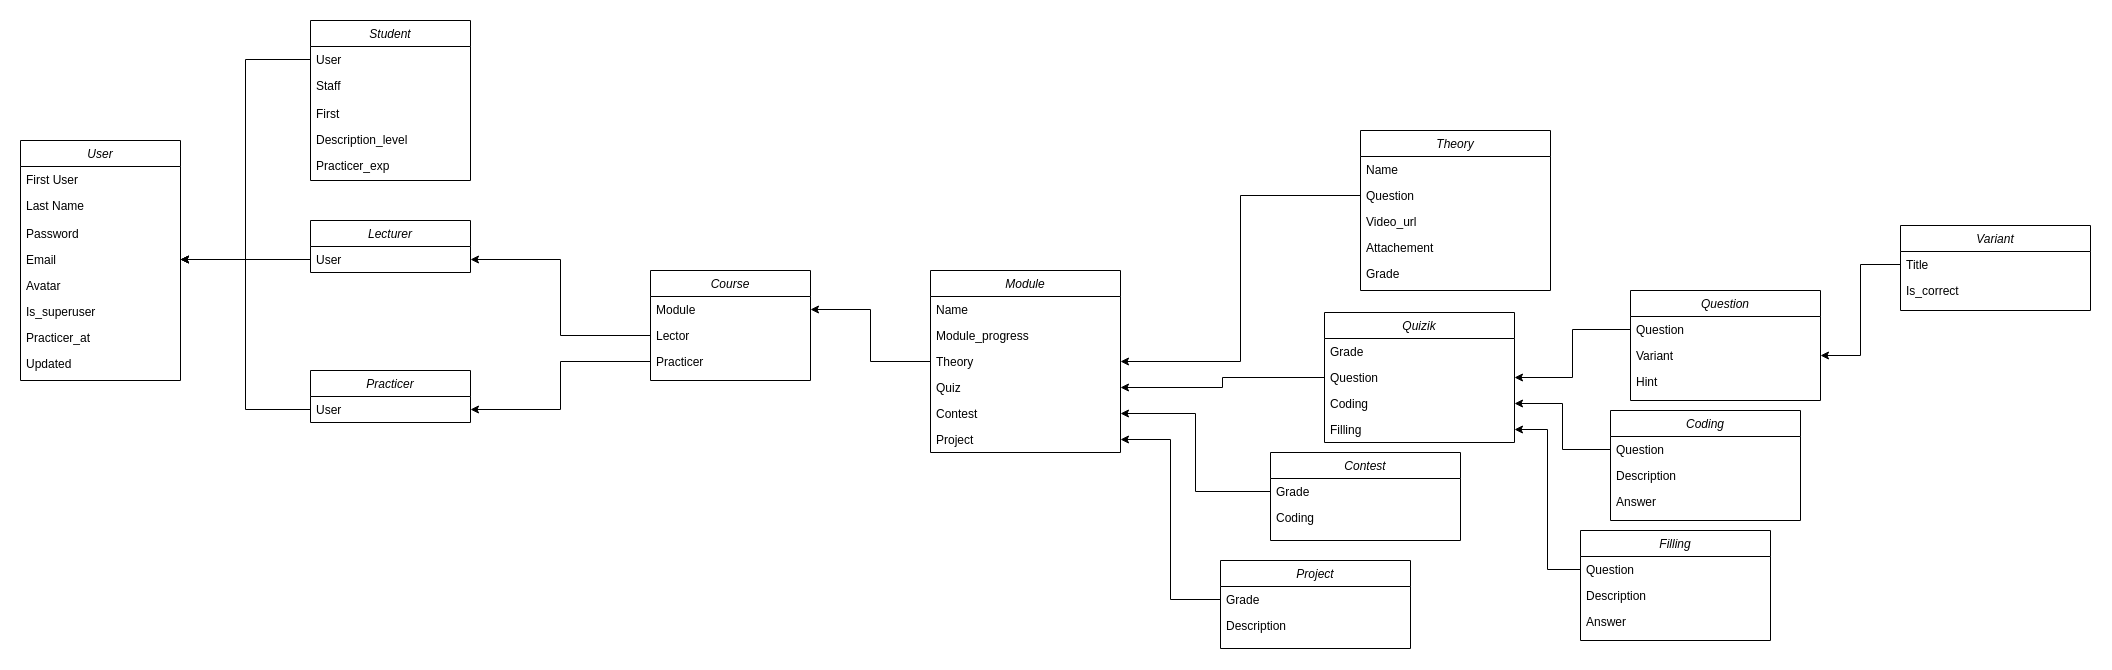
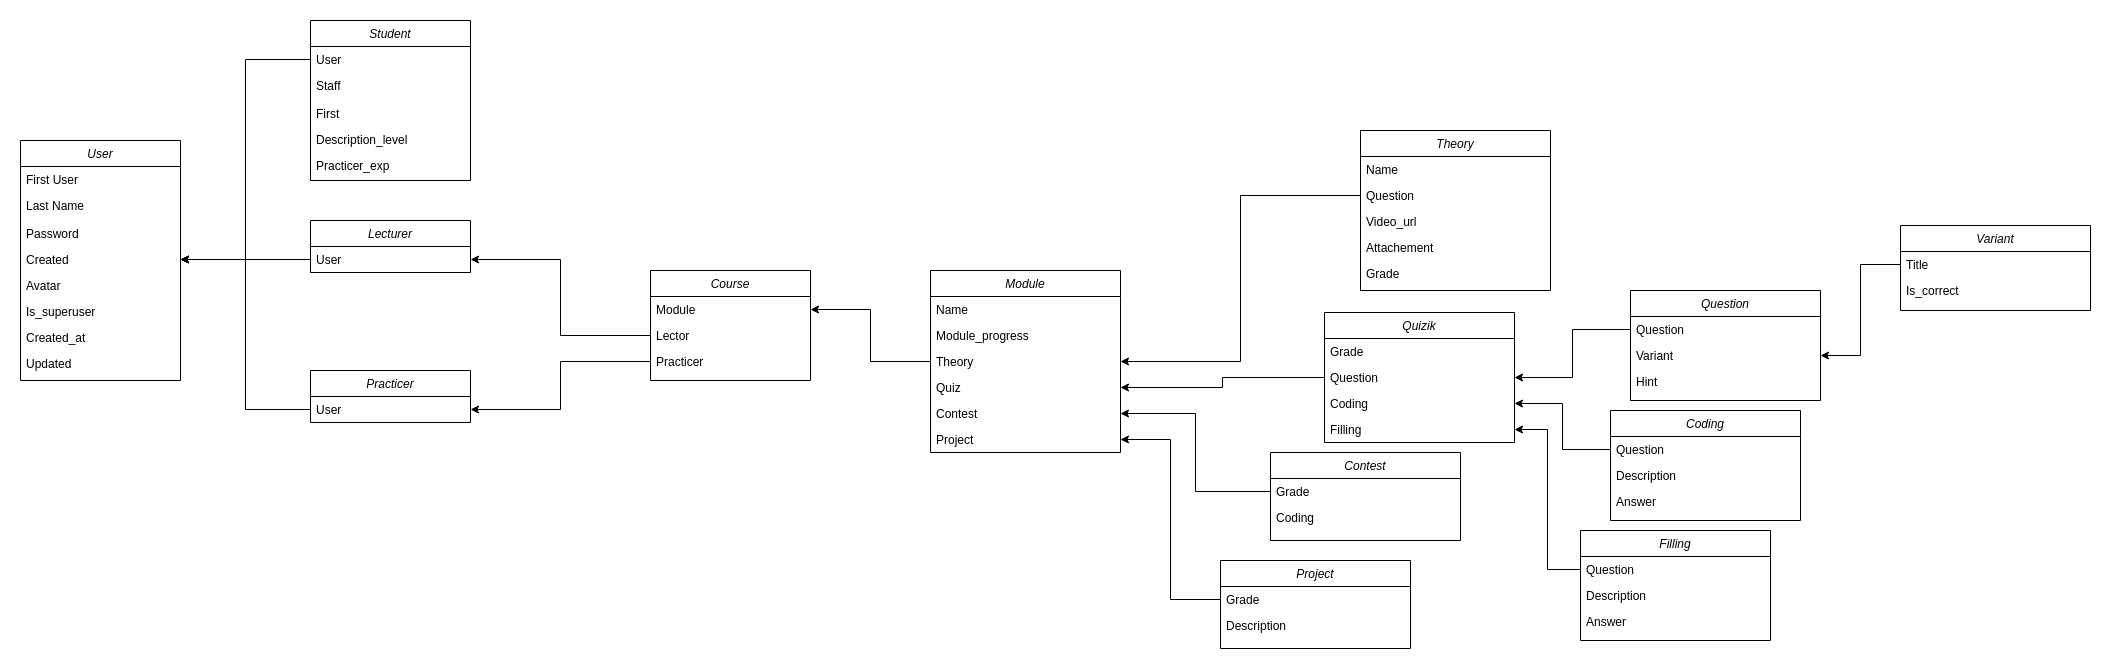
(40, 260) -> (50, 260)
(65, 338) -> (60, 338)
